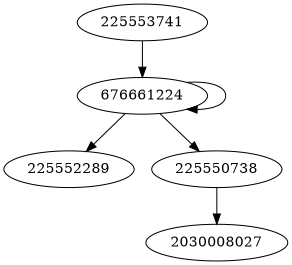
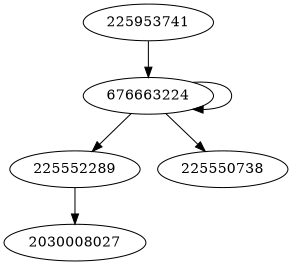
(142, 22) -> (148, 22)
(142, 96) -> (148, 96)
(217, 201) -> (75, 201)
